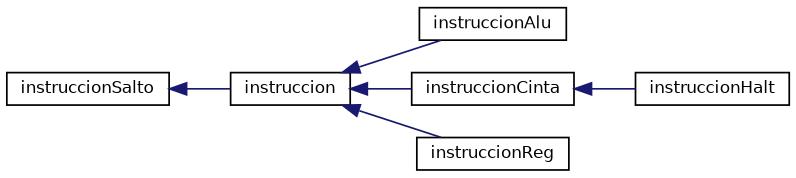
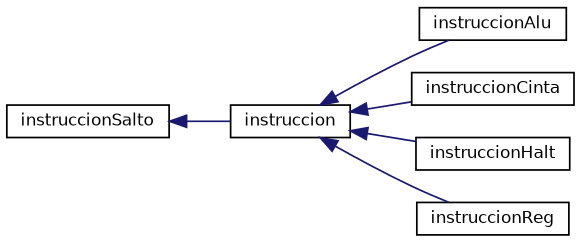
(613, 89) -> (392, 138)
